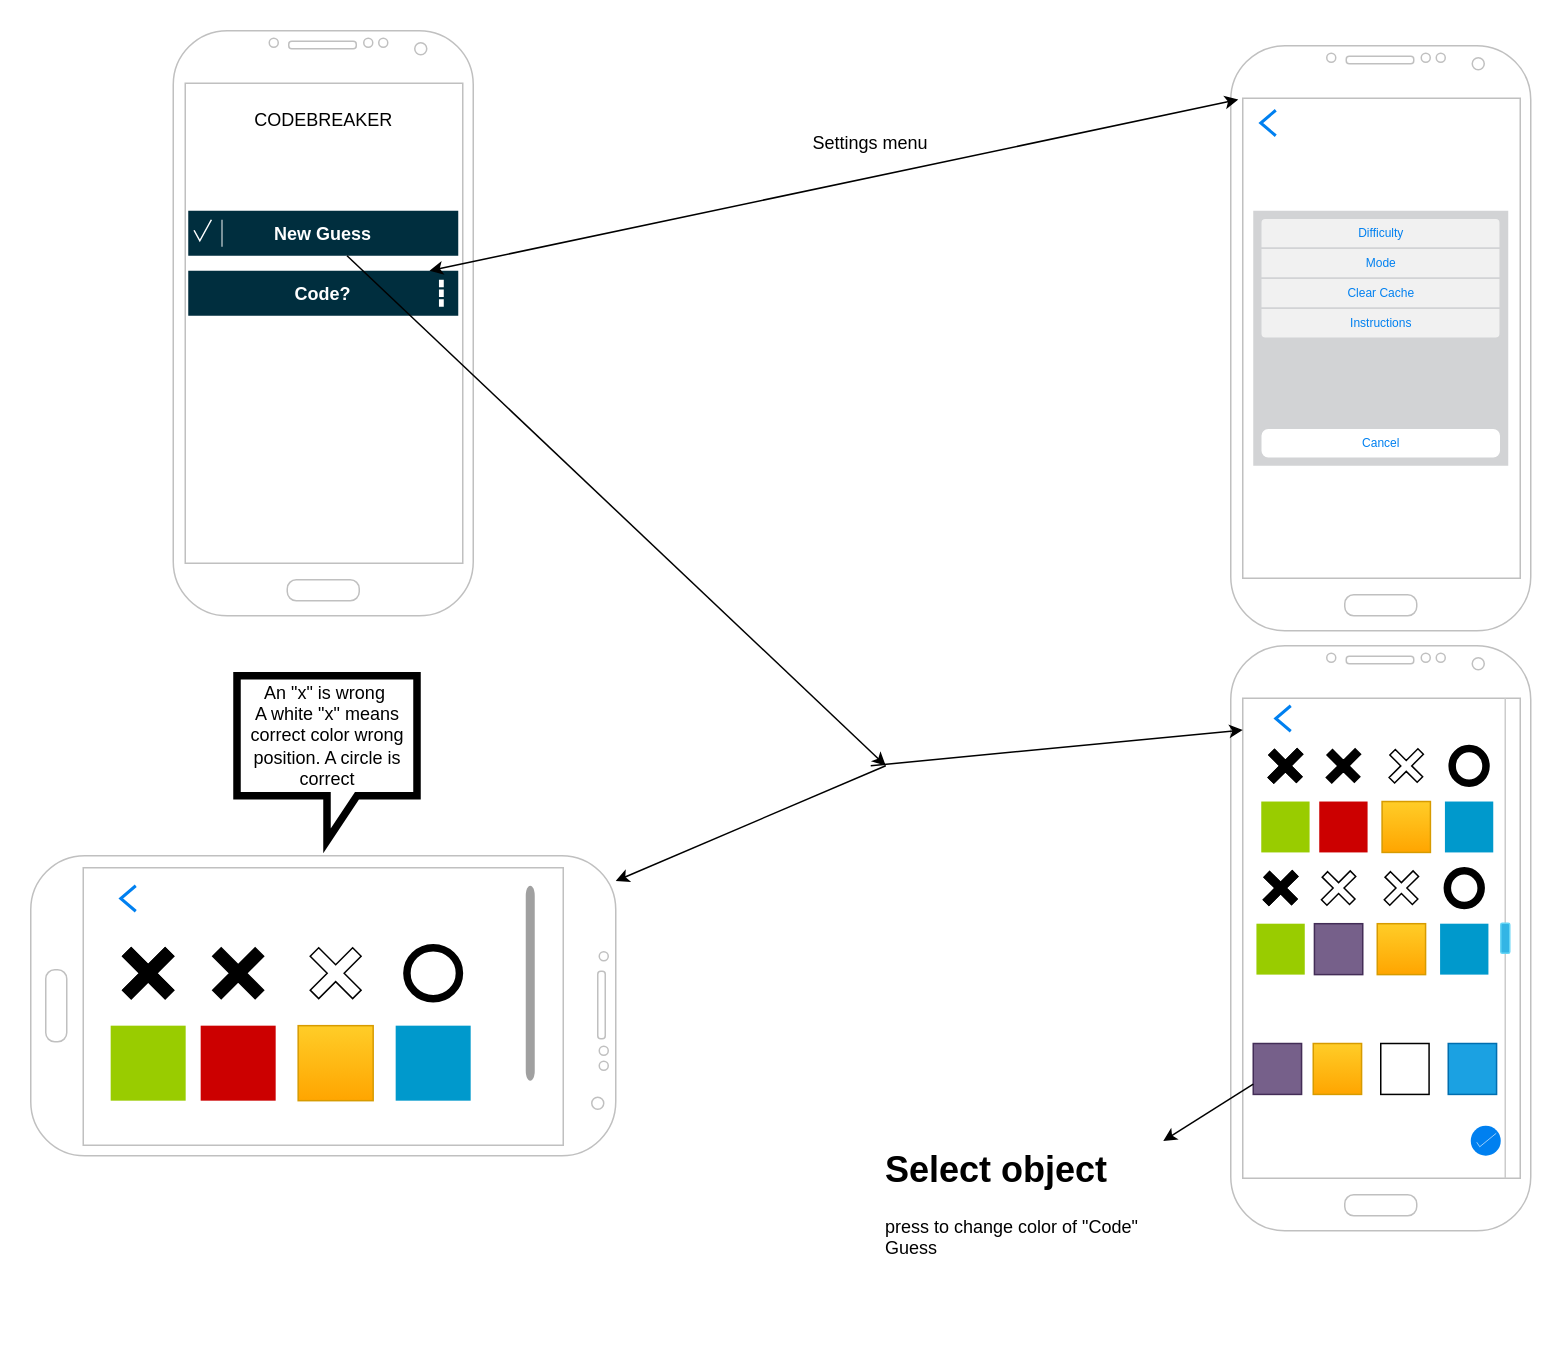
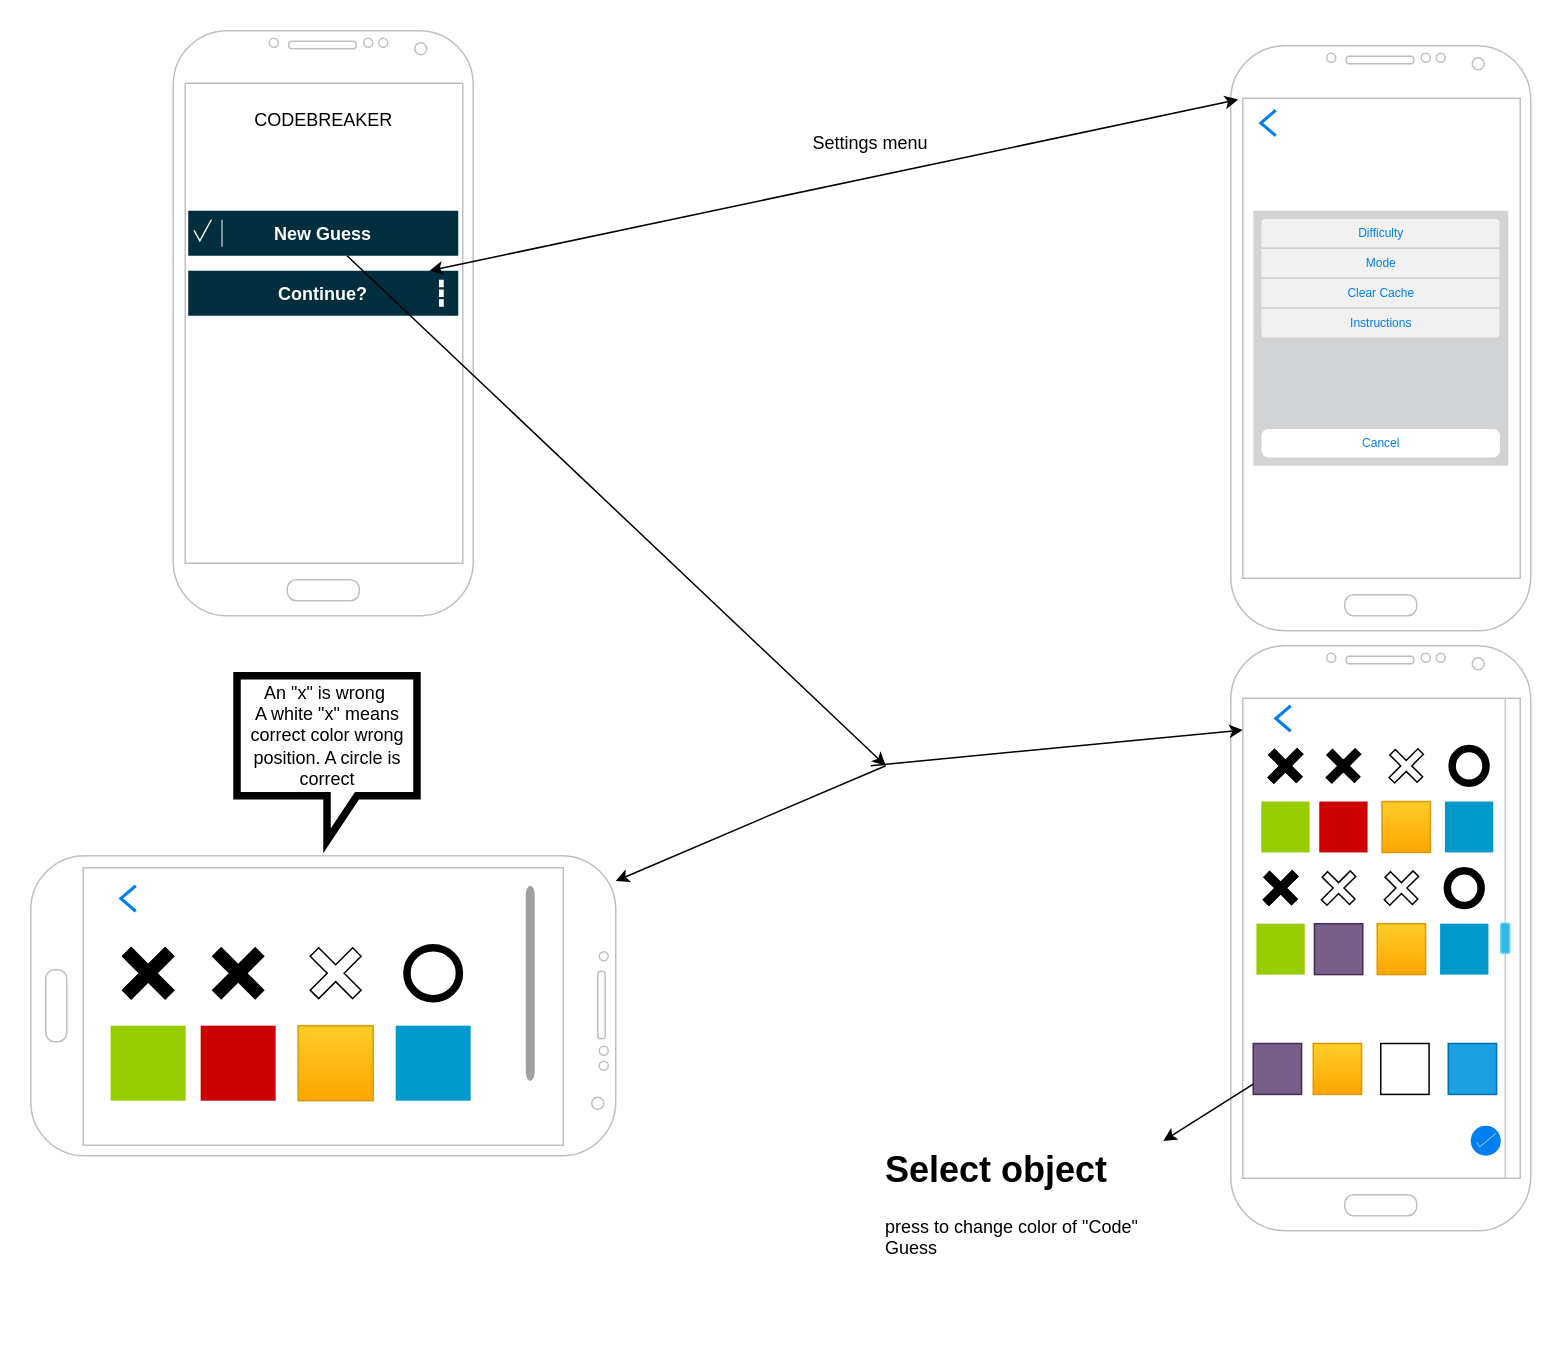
(323, 294) -> (323, 294)
